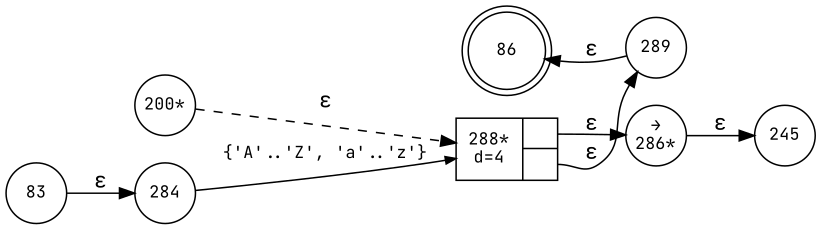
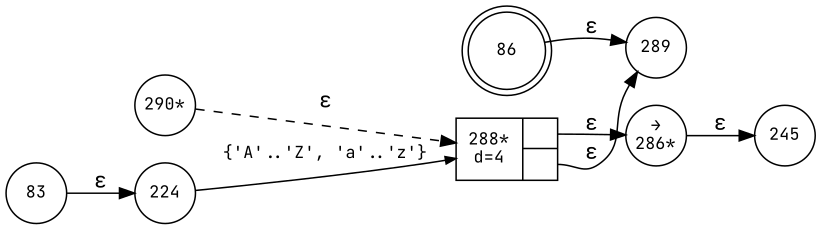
(594, 62) -> (578, 38)
(165, 105) -> (165, 105)
(165, 193) -> (165, 193)
